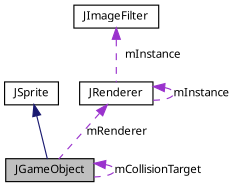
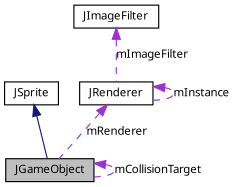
(153, 55) -> (153, 55)
